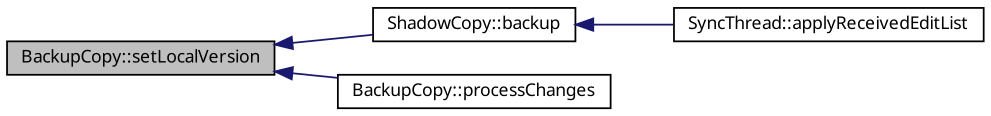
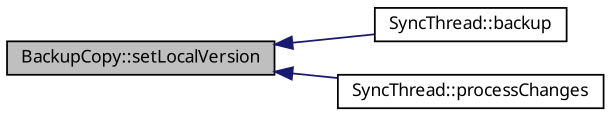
(474, 25) -> (471, 25)
(829, 25) -> none
(474, 92) -> (471, 92)
